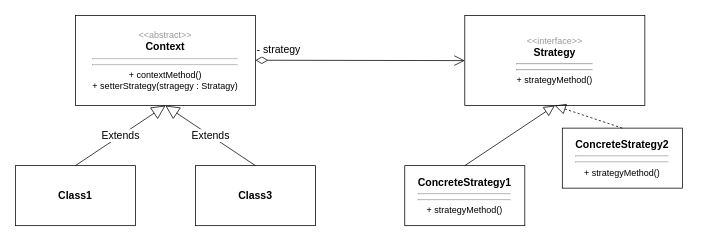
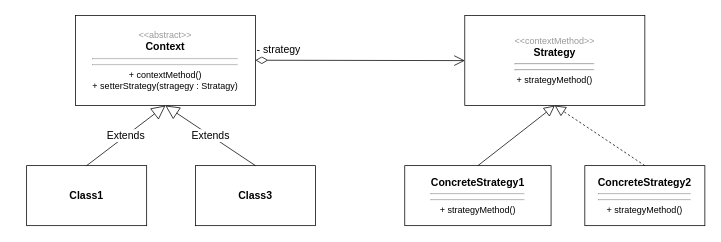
(555, 60) -> (555, 60)
(622, 158) -> (645, 195)
(75, 195) -> (87, 195)
(465, 195) -> (478, 195)
